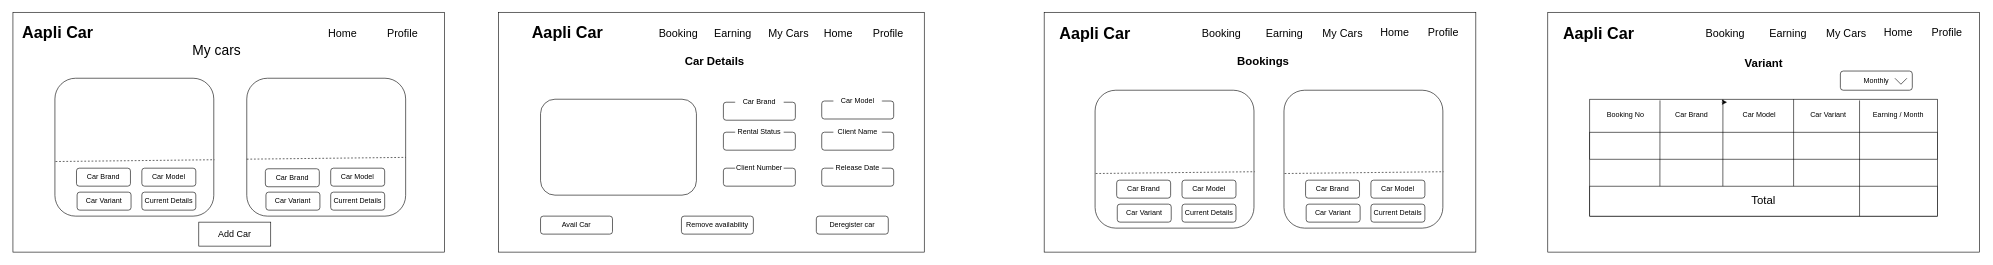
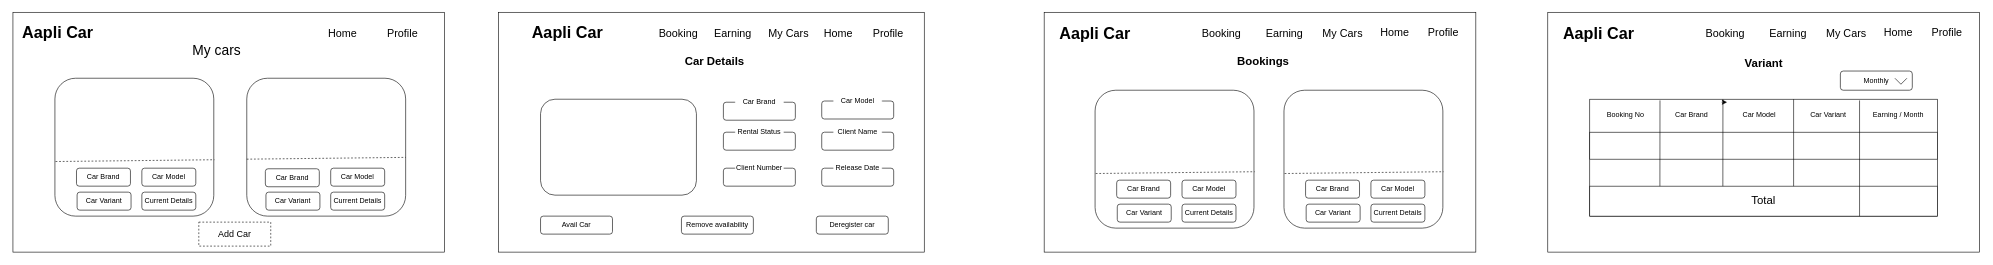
(234, 234) -> (234, 234)
